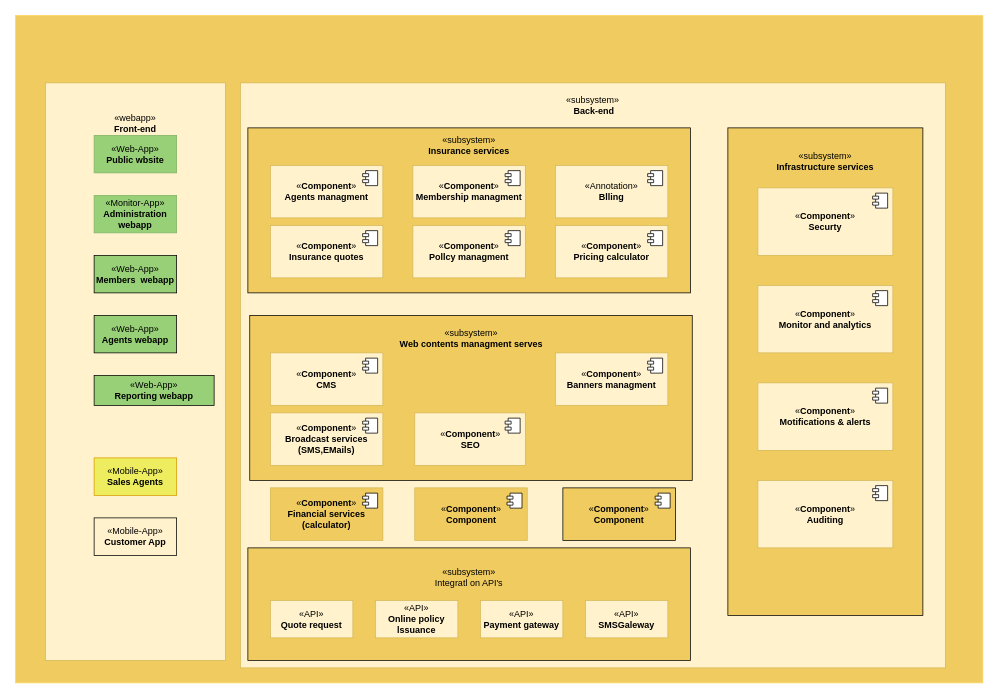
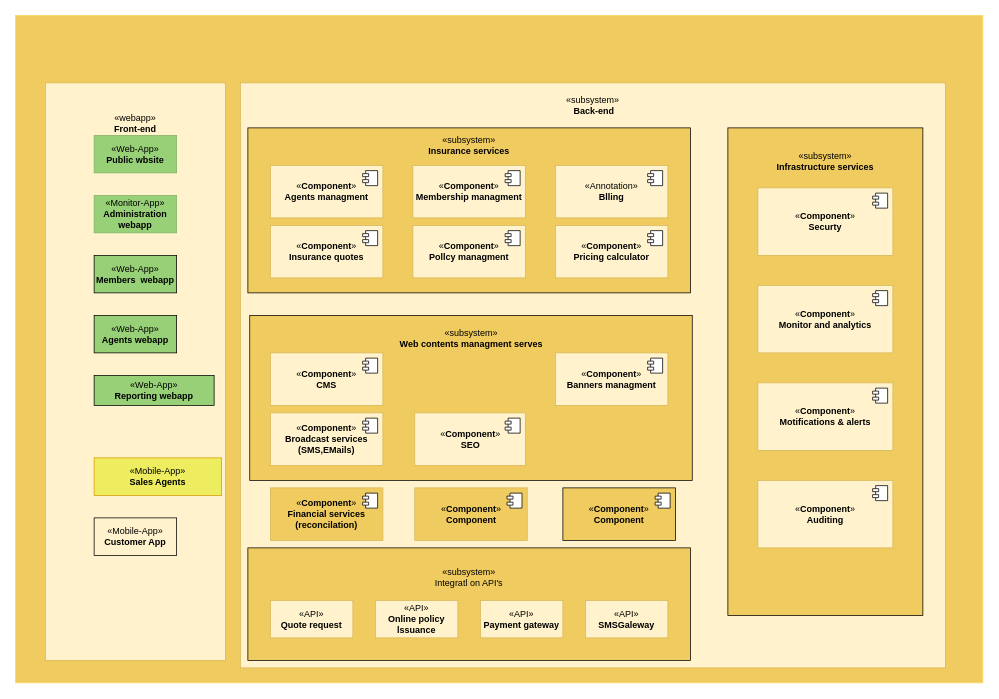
(135, 477) -> (158, 477)
(327, 514) -> (327, 514)
